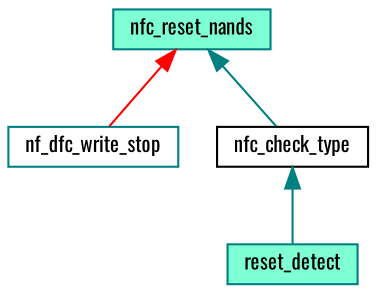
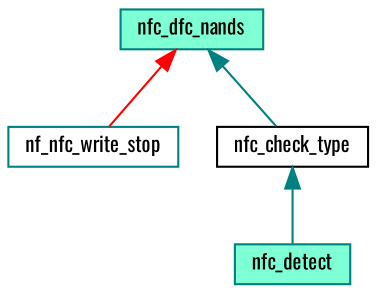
(192, 29) -> (192, 29)
(93, 147) -> (93, 147)
(293, 264) -> (293, 264)
